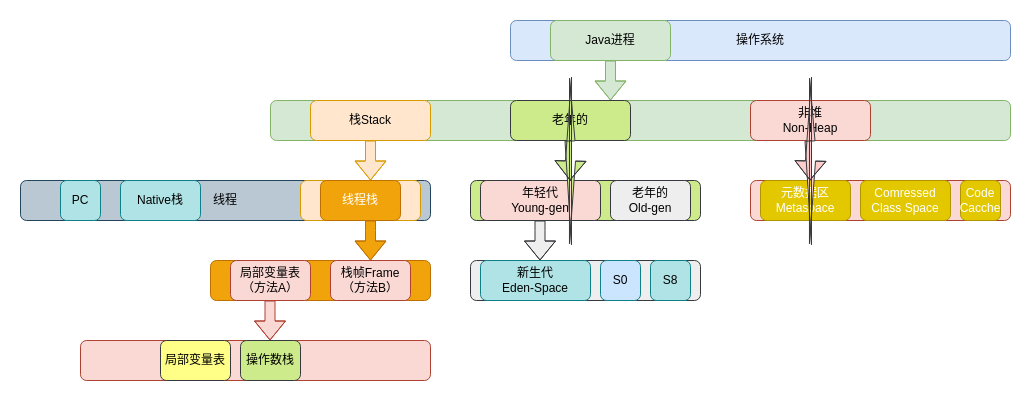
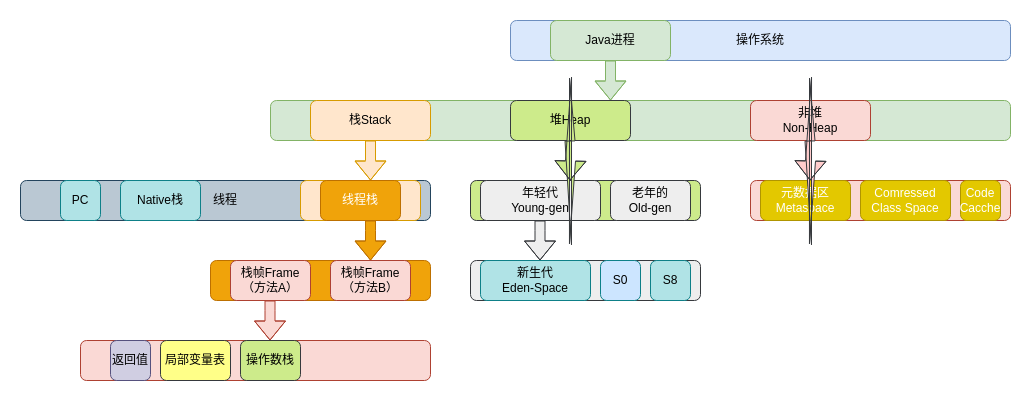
(571, 121) -> (571, 121)
(541, 201) -> (541, 201)
(271, 281) -> (271, 281)
none -> (131, 361)
